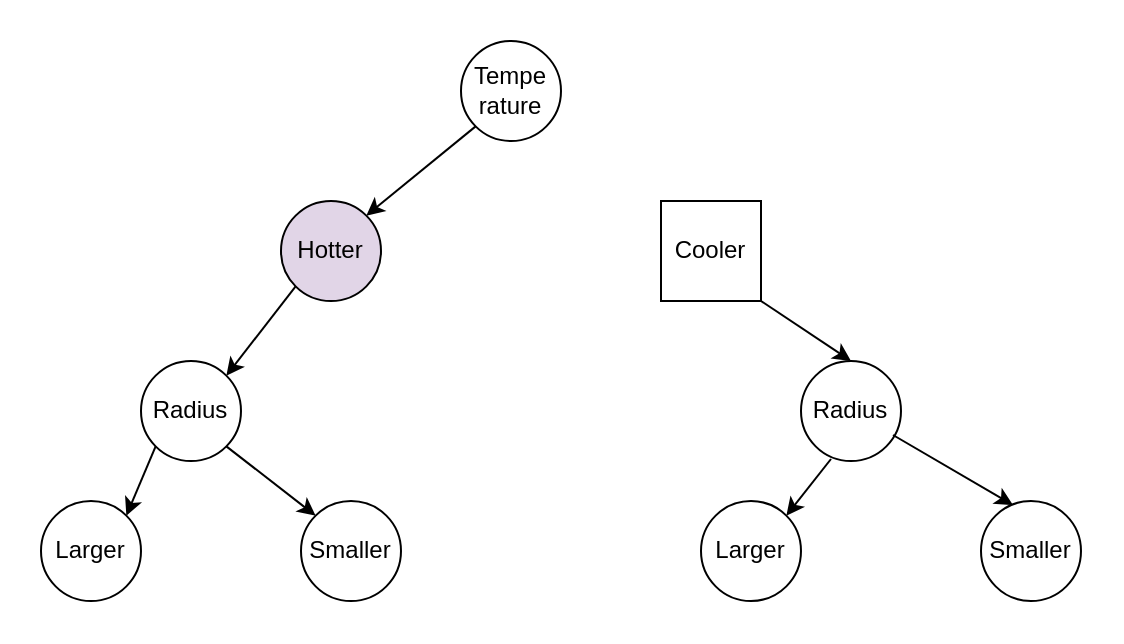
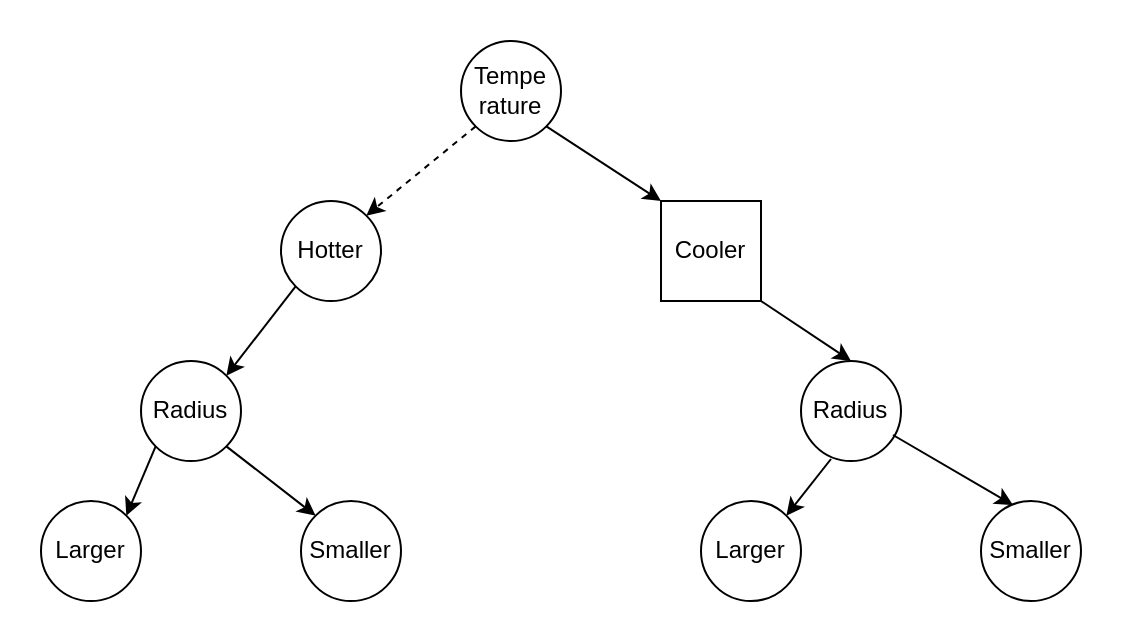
none -> (598, 160)
(424, 168) -> (424, 168)
(331, 251) -> (331, 251)
